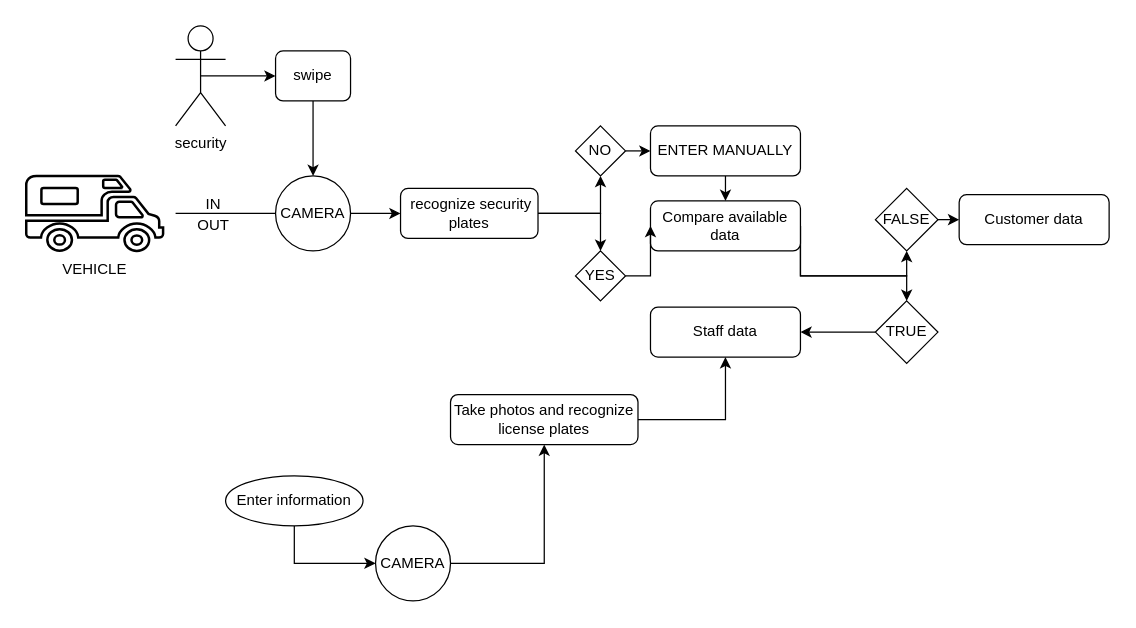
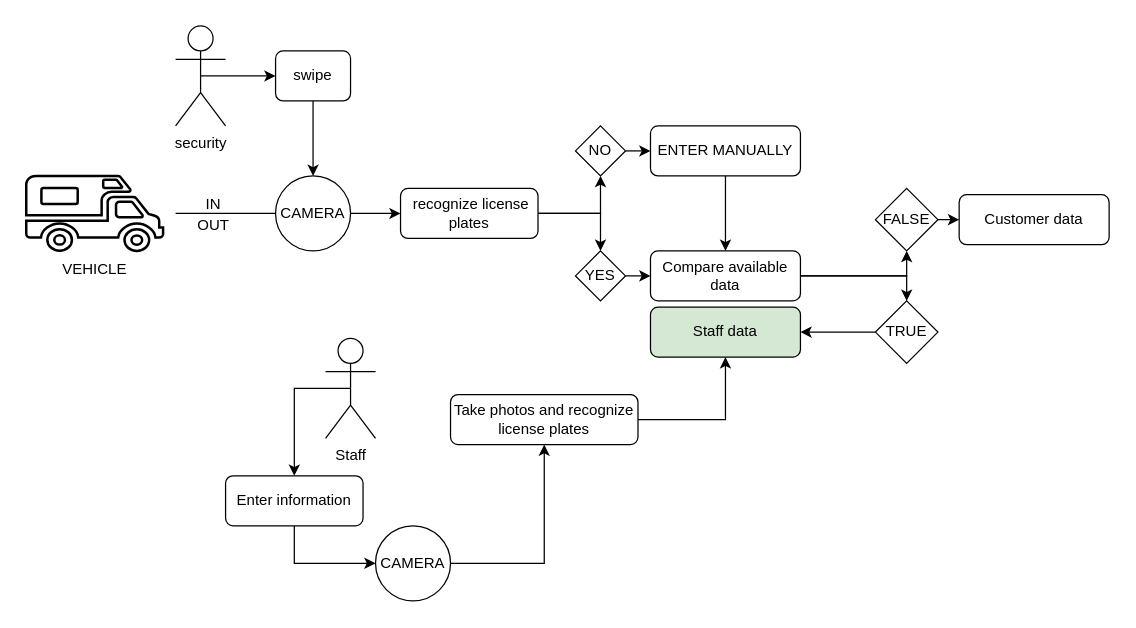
(469, 213) -> (469, 213)
(726, 226) -> (726, 276)
(726, 332) -> (726, 332)
none -> (351, 388)
none -> (294, 401)
(294, 501) -> (294, 501)
